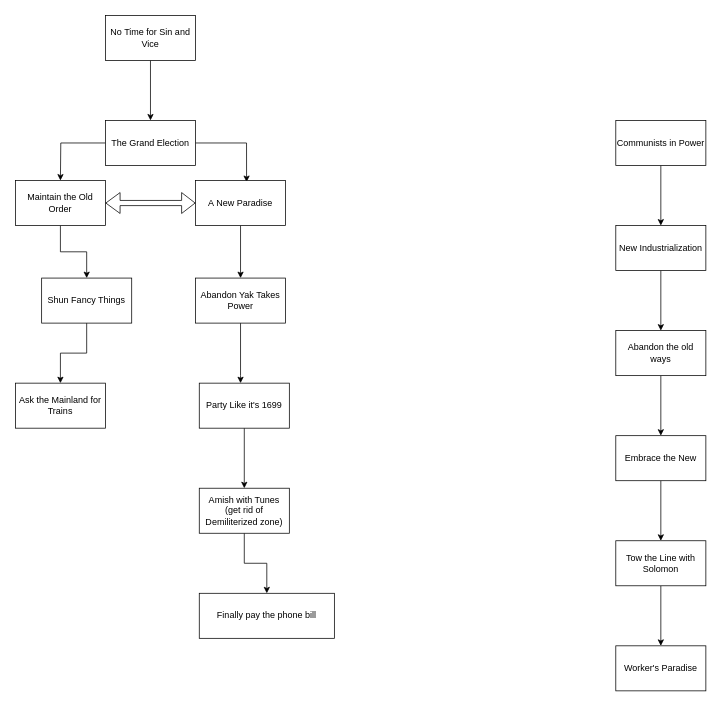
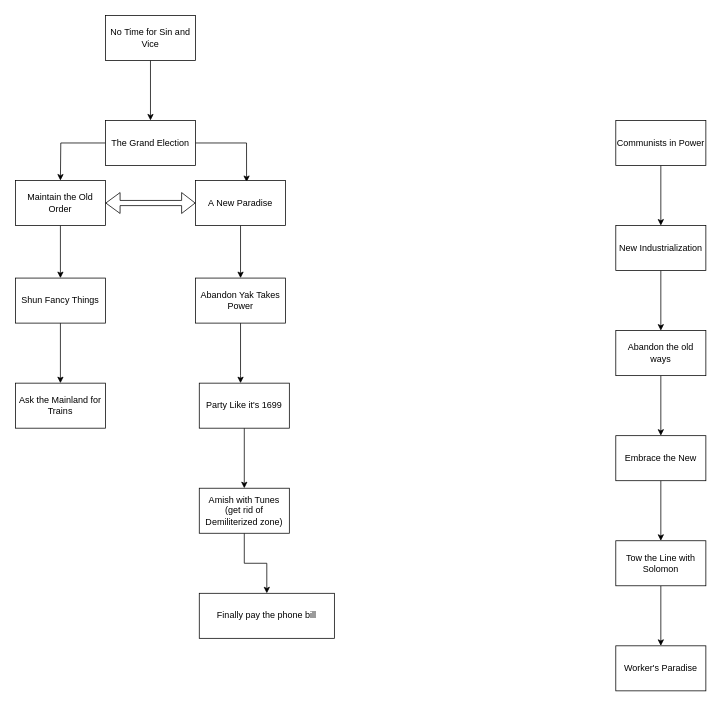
(87, 300) -> (60, 300)
